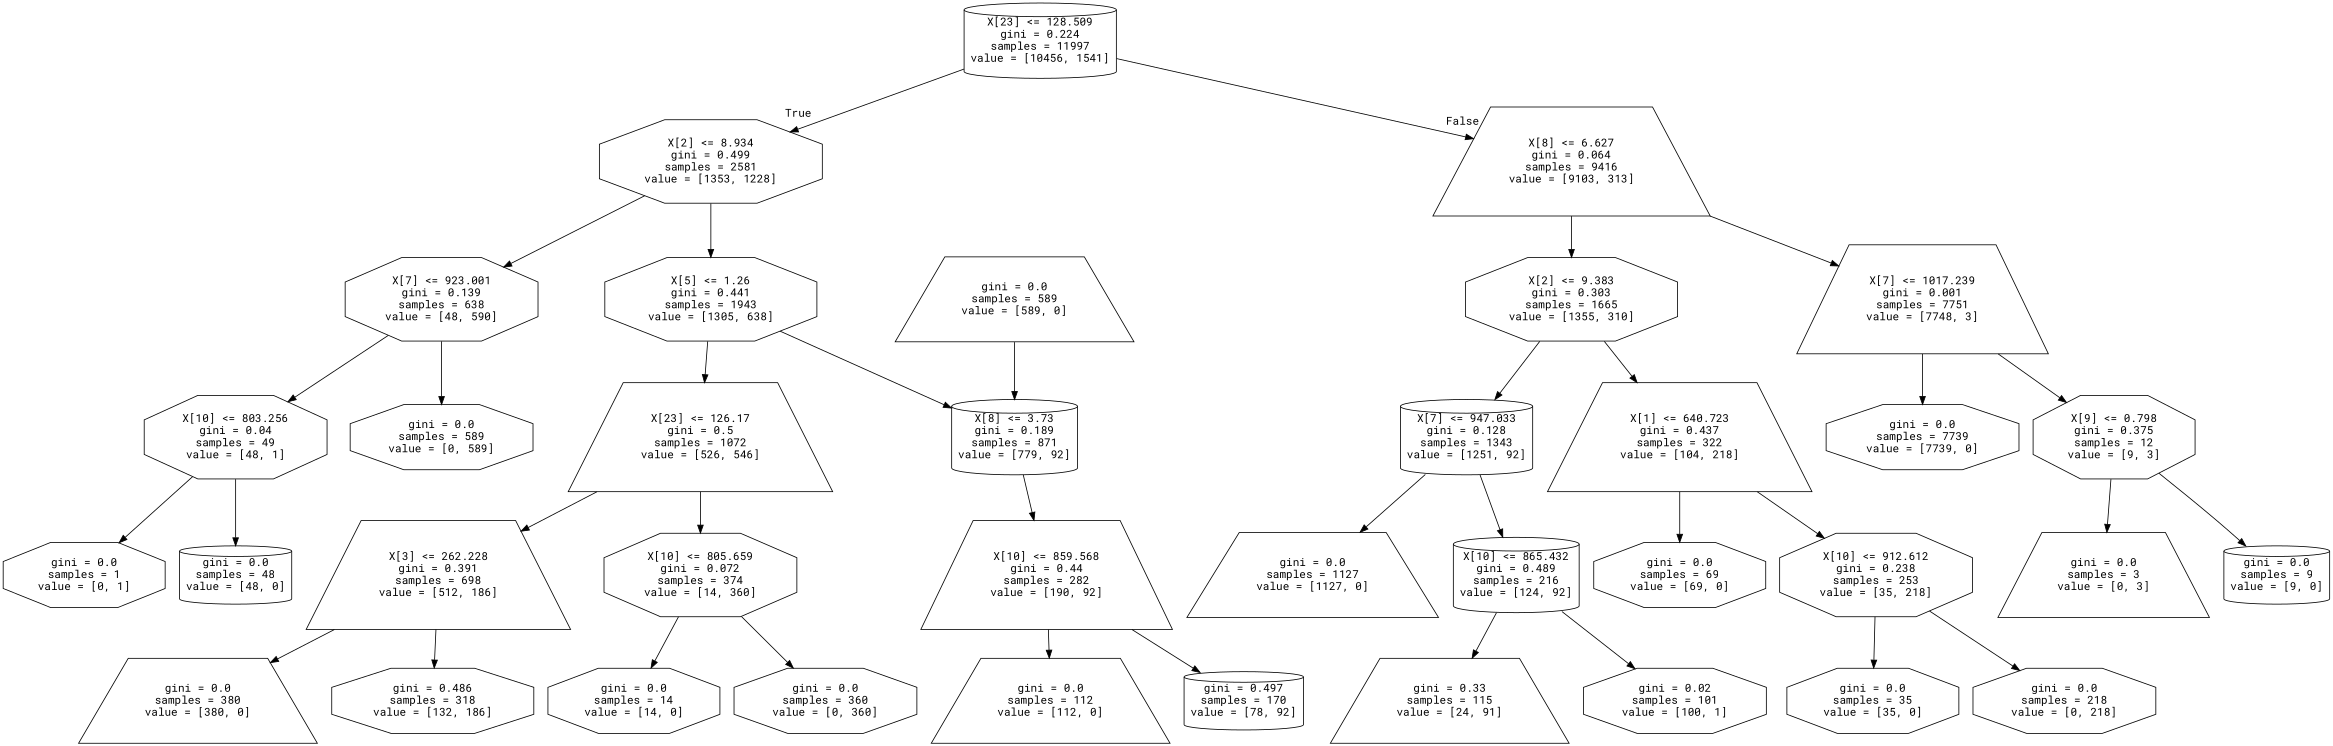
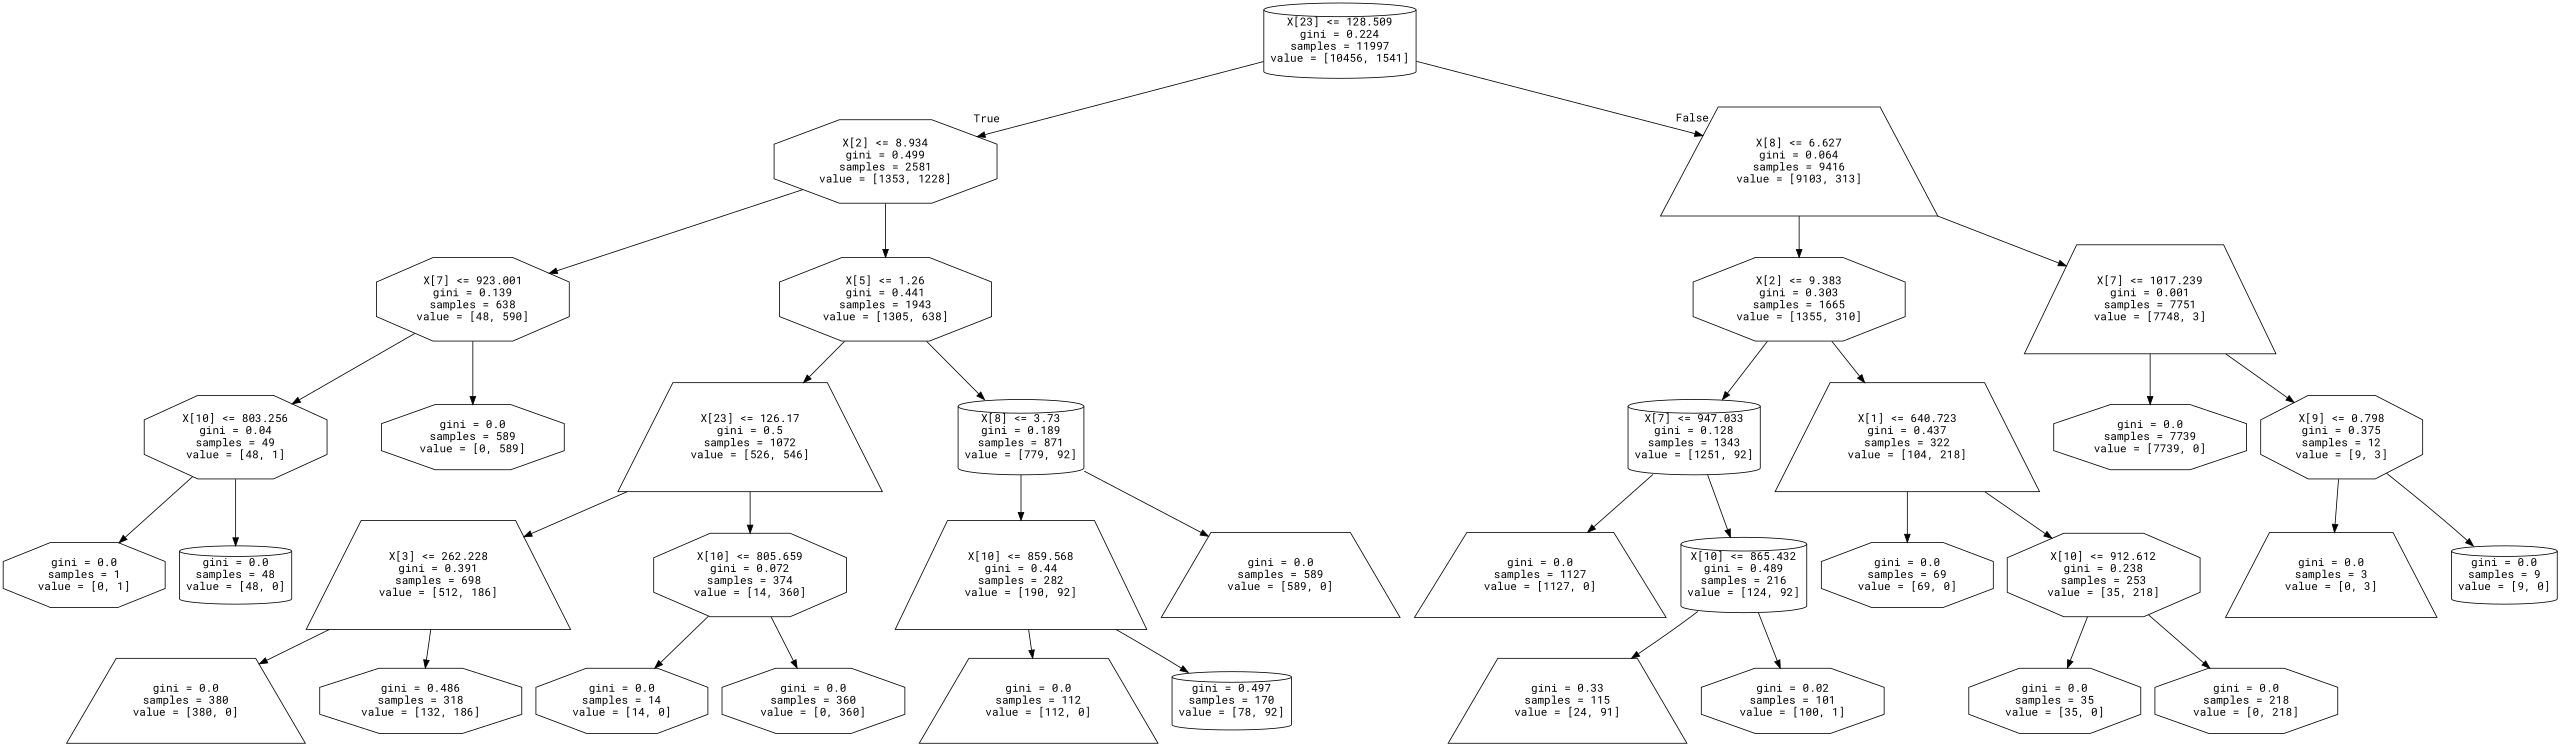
(1015, 367) -> (1143, 502)
